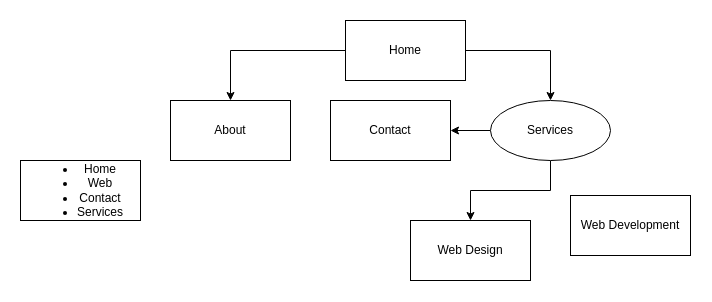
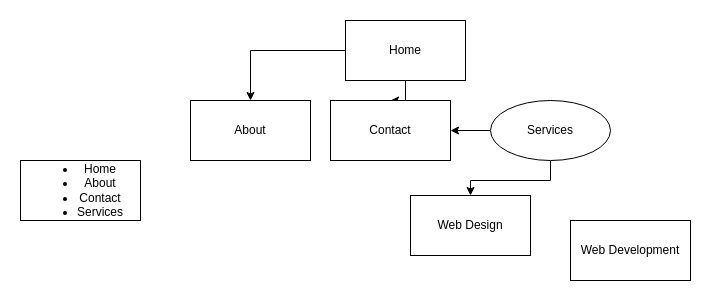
(530, 51) -> none
none -> (406, 95)
(231, 131) -> (251, 131)
(81, 191) -> (81, 191)
(631, 226) -> (631, 251)
(471, 251) -> (471, 226)
